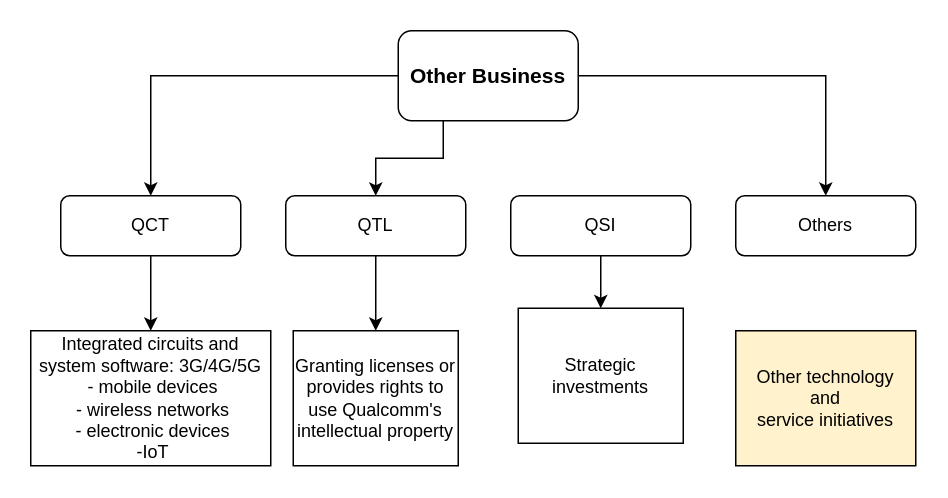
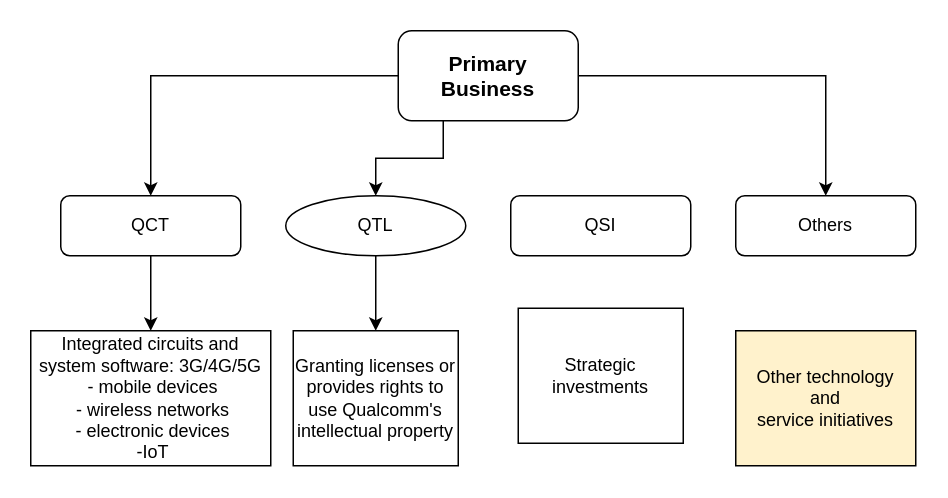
(488, 76) -> (488, 76)
(376, 226) -> (376, 226)
(601, 277) -> none
